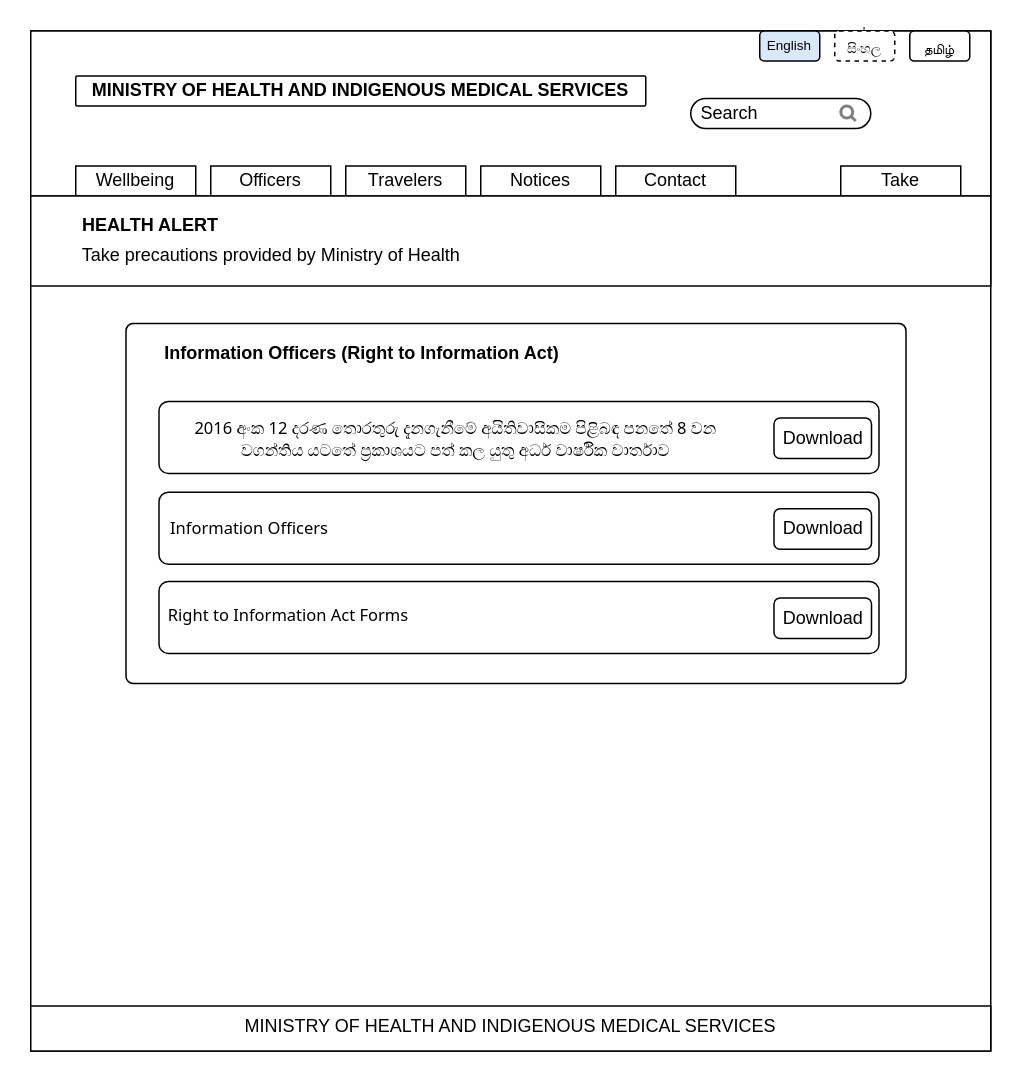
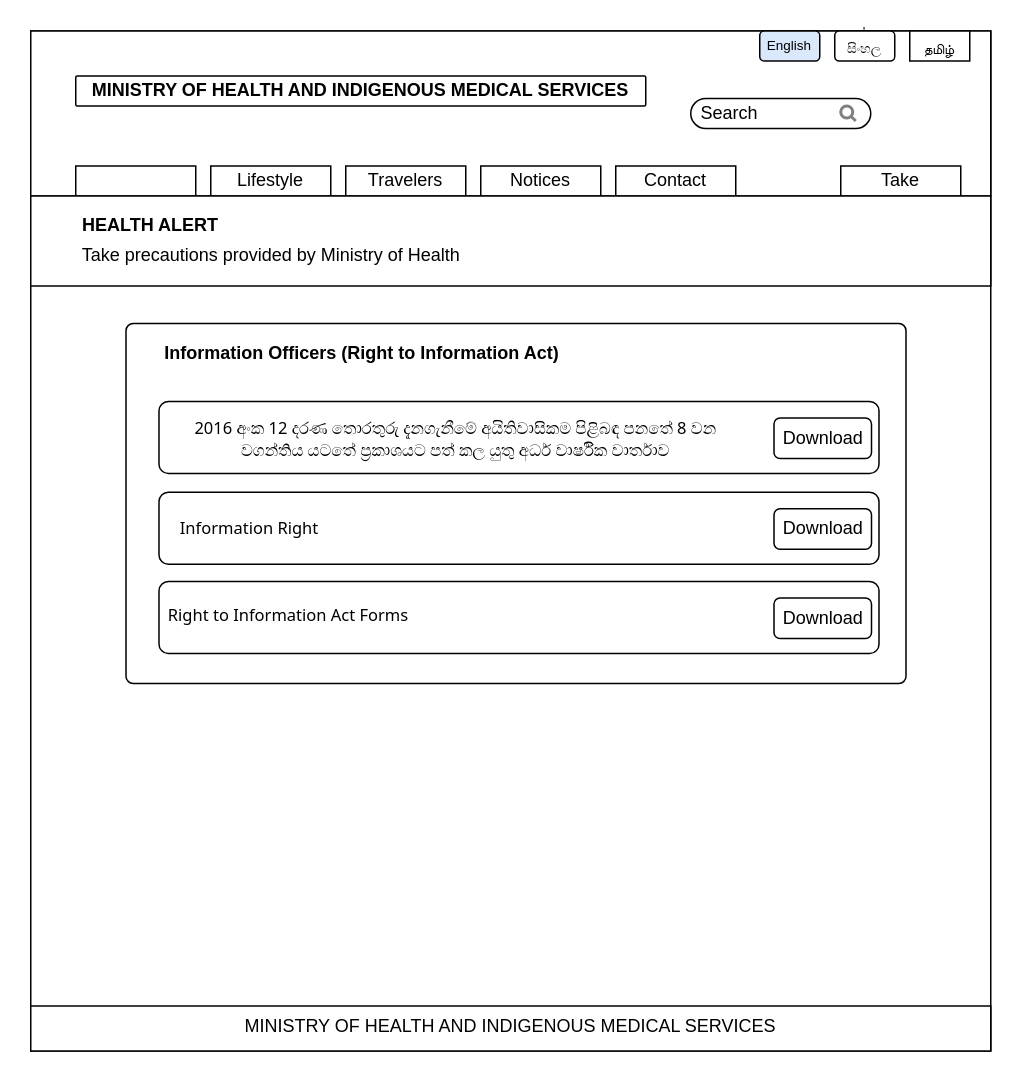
(865, 46) -> (865, 46)
(940, 46) -> (940, 46)
(136, 181) -> none
(271, 181) -> (271, 181)
(250, 529) -> (250, 529)
